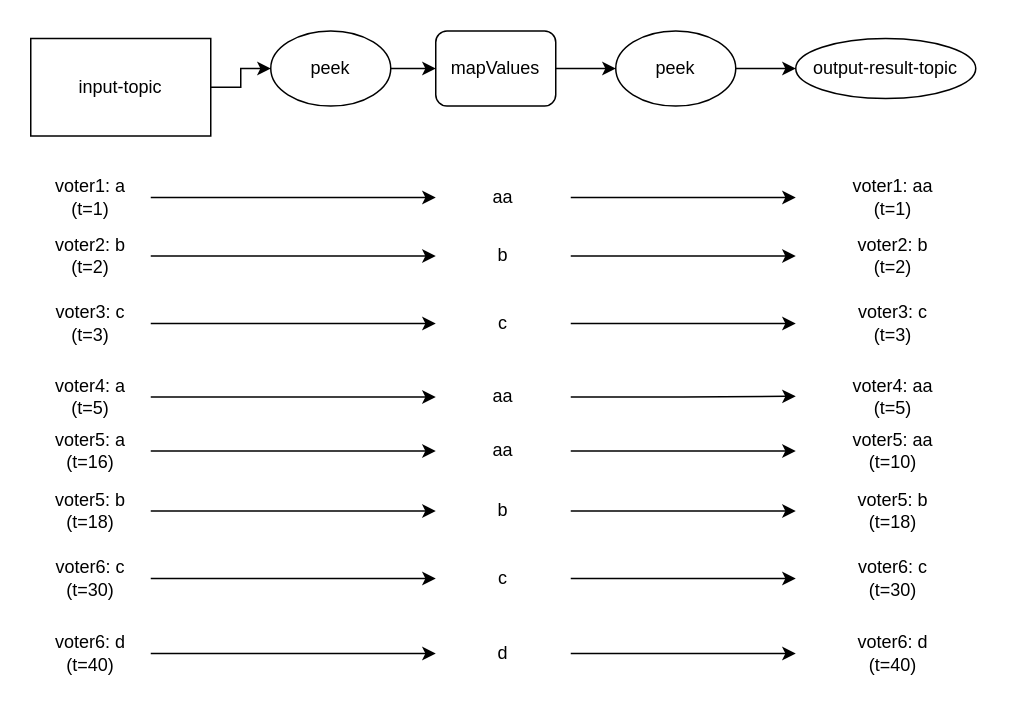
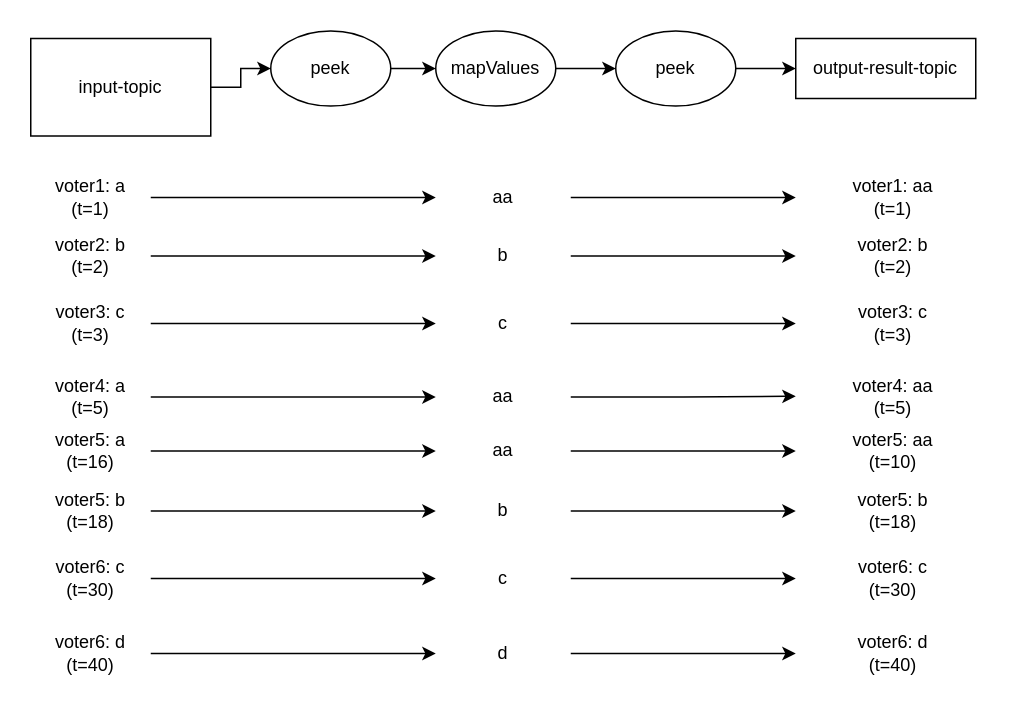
(496, 68) -> (496, 68)
(886, 68) -> (886, 68)
